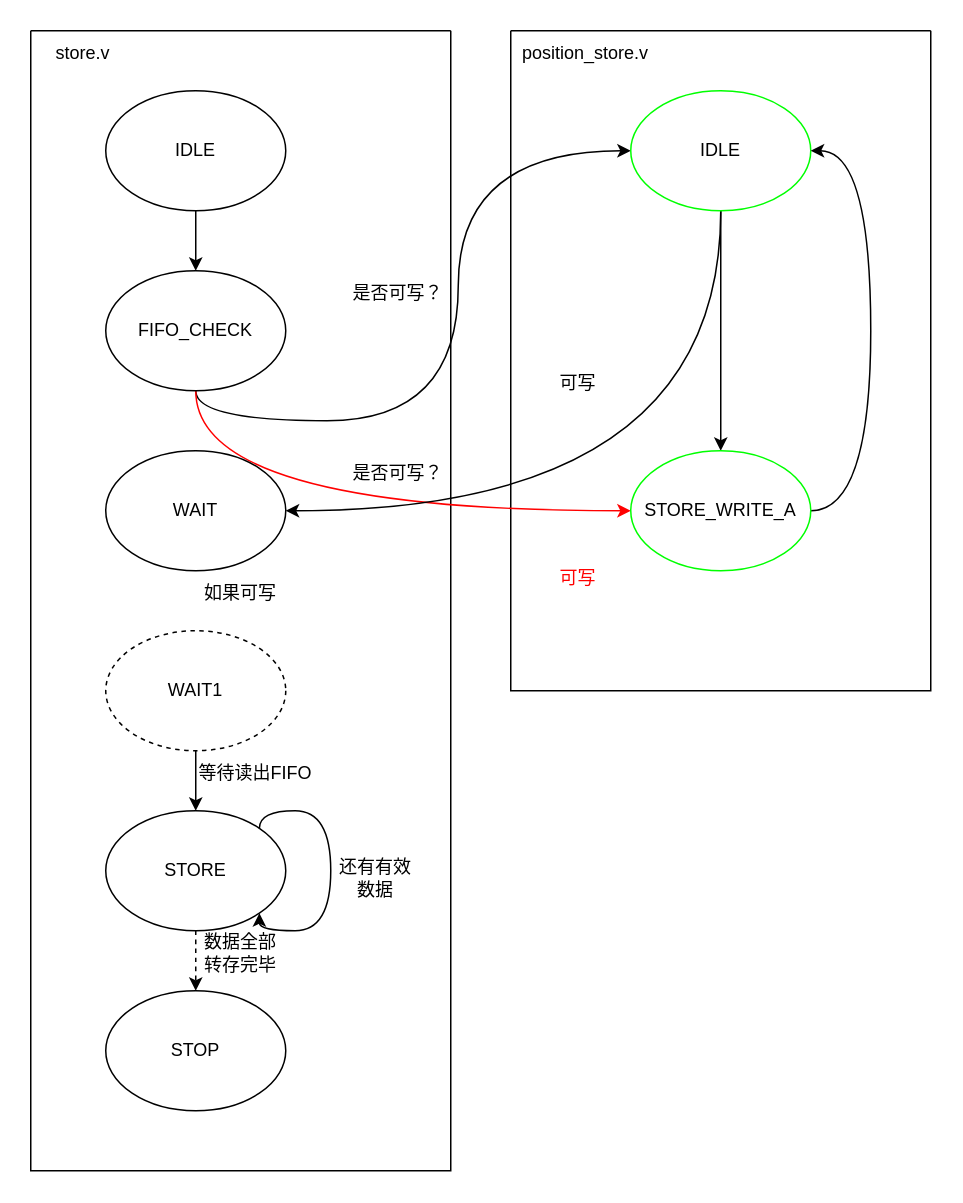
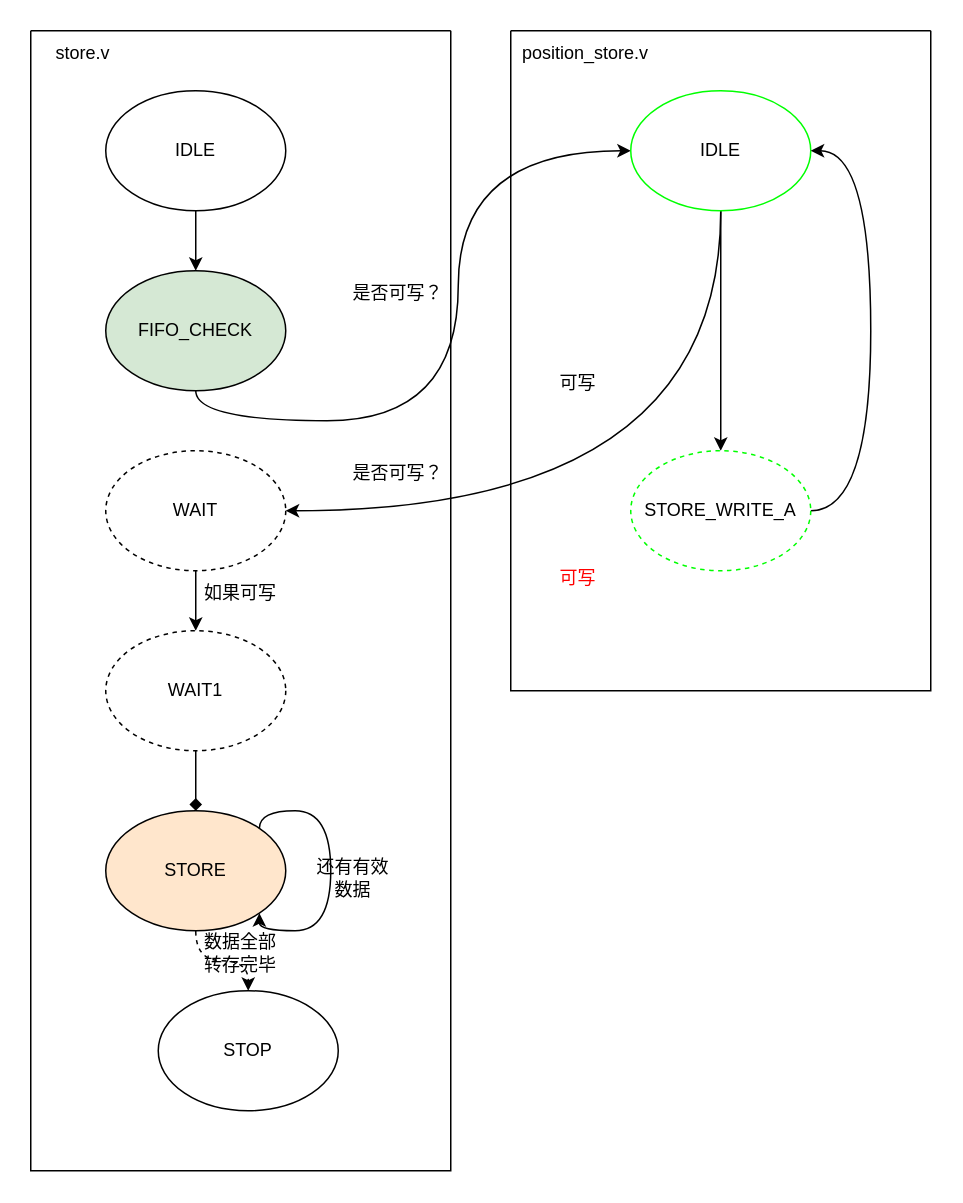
(196, 331) -> (196, 331)
(287, 475) -> none
(196, 511) -> (196, 511)
(721, 511) -> (721, 511)
none -> (196, 597)
(256, 773) -> none
(196, 799) -> (196, 798)
(196, 871) -> (196, 871)
(376, 878) -> (353, 878)
(196, 1051) -> (248, 1051)
